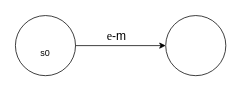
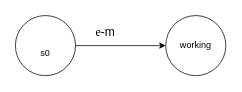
(124, 38) -> (113, 34)
none -> (195, 45)
